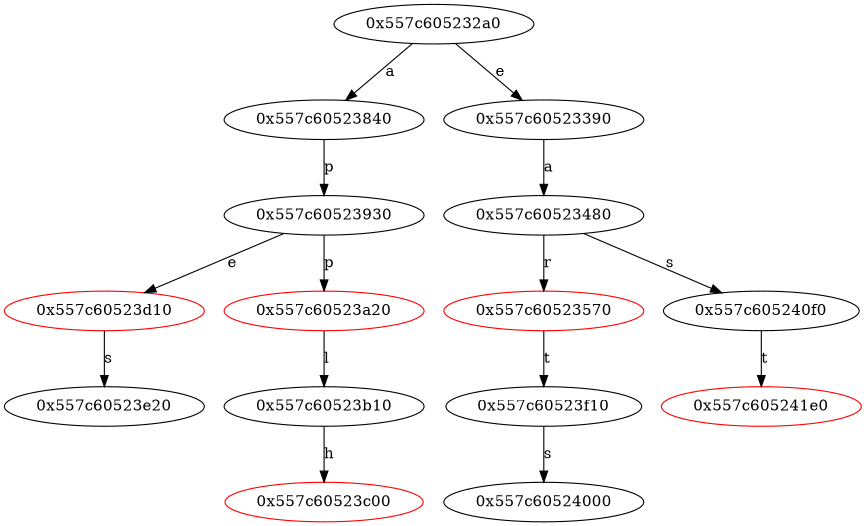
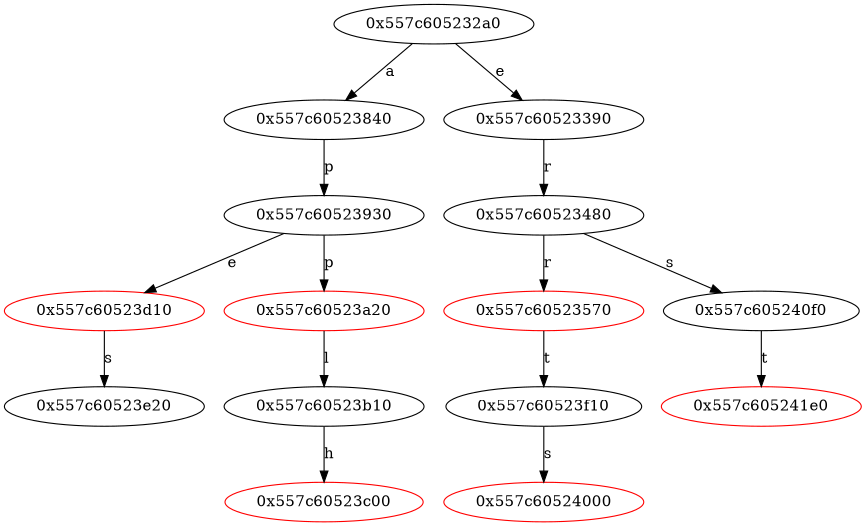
(549, 168) -> (548, 168)
(544, 502) -> (544, 502)
